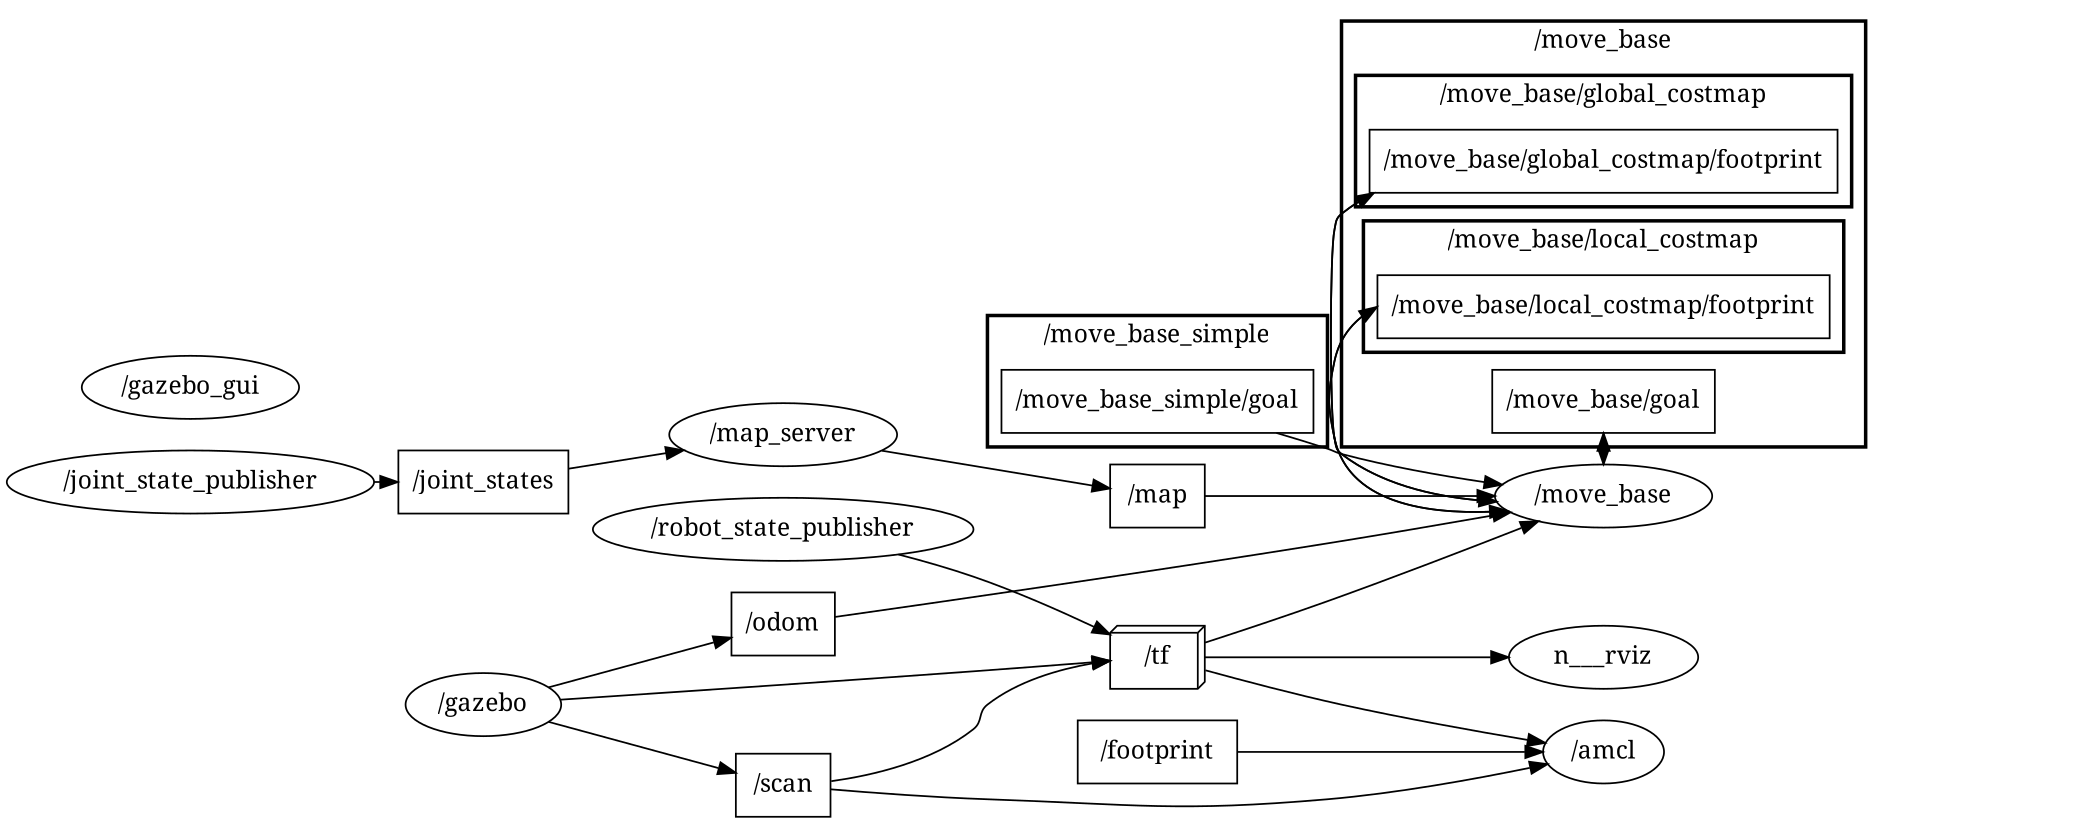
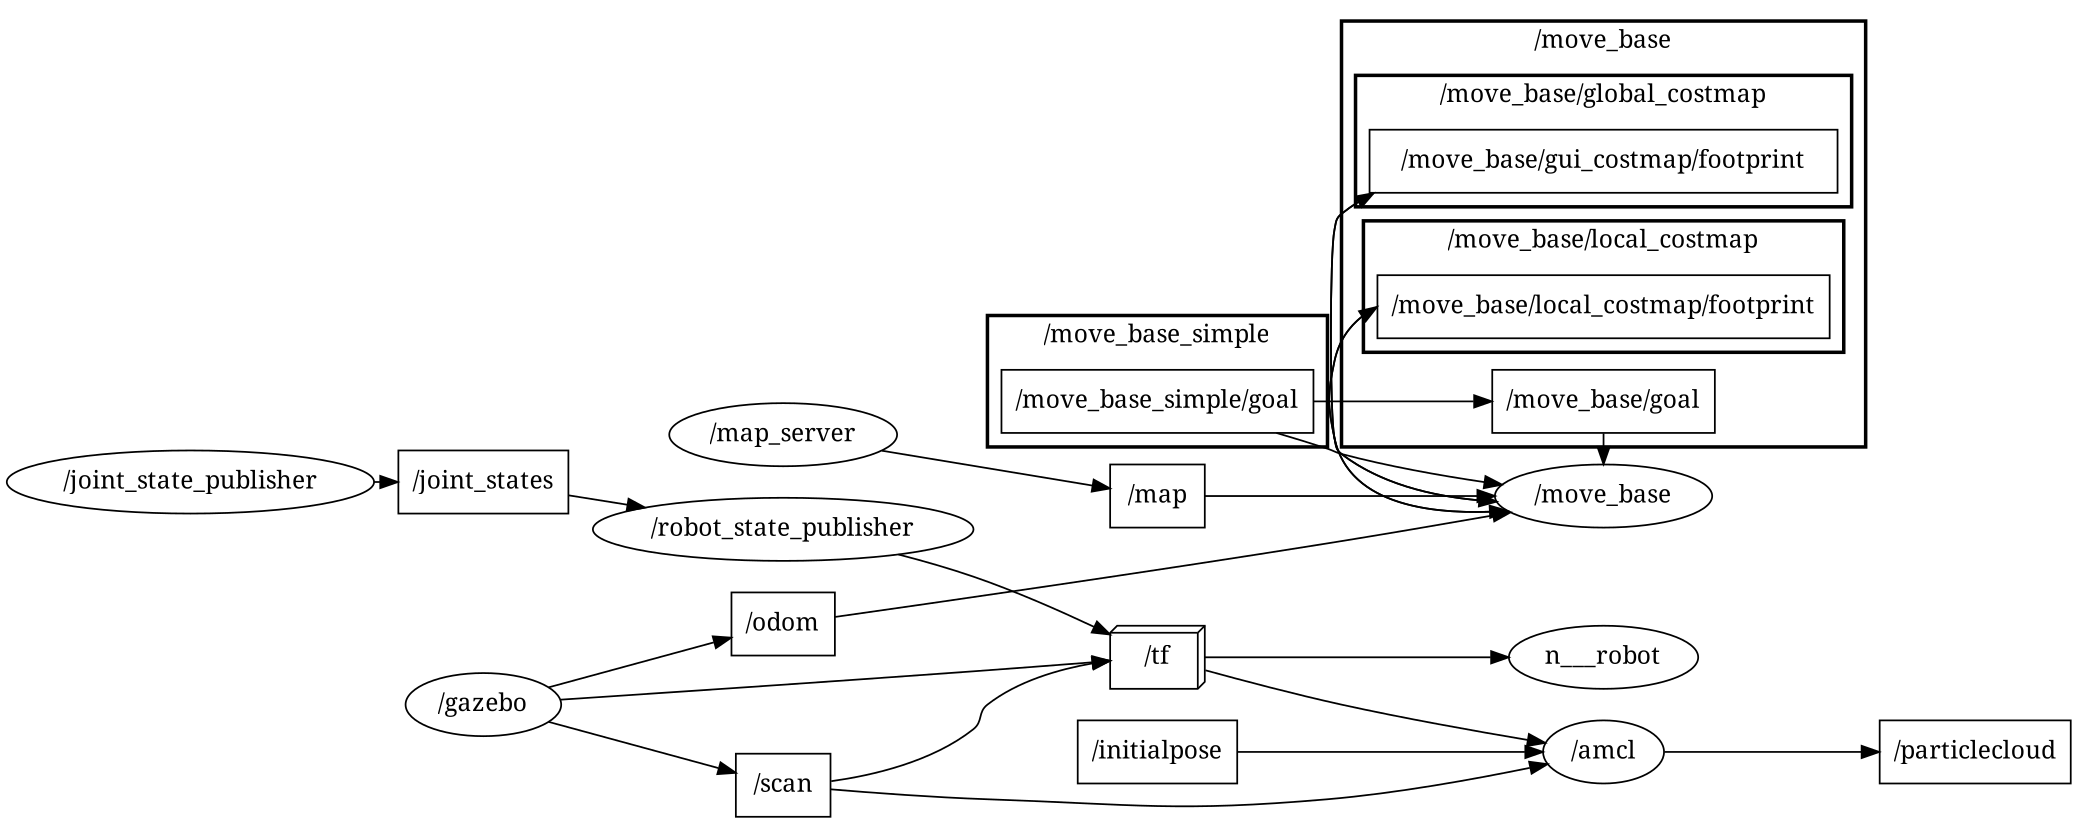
(1604, 161) -> (1604, 161)
(190, 387) -> none
(1604, 458) -> (1394, 401)
(617, 461) -> (598, 500)
(1364, 588) -> none
(1604, 657) -> (1604, 657)
(1157, 752) -> (1157, 752)
none -> (1975, 752)
